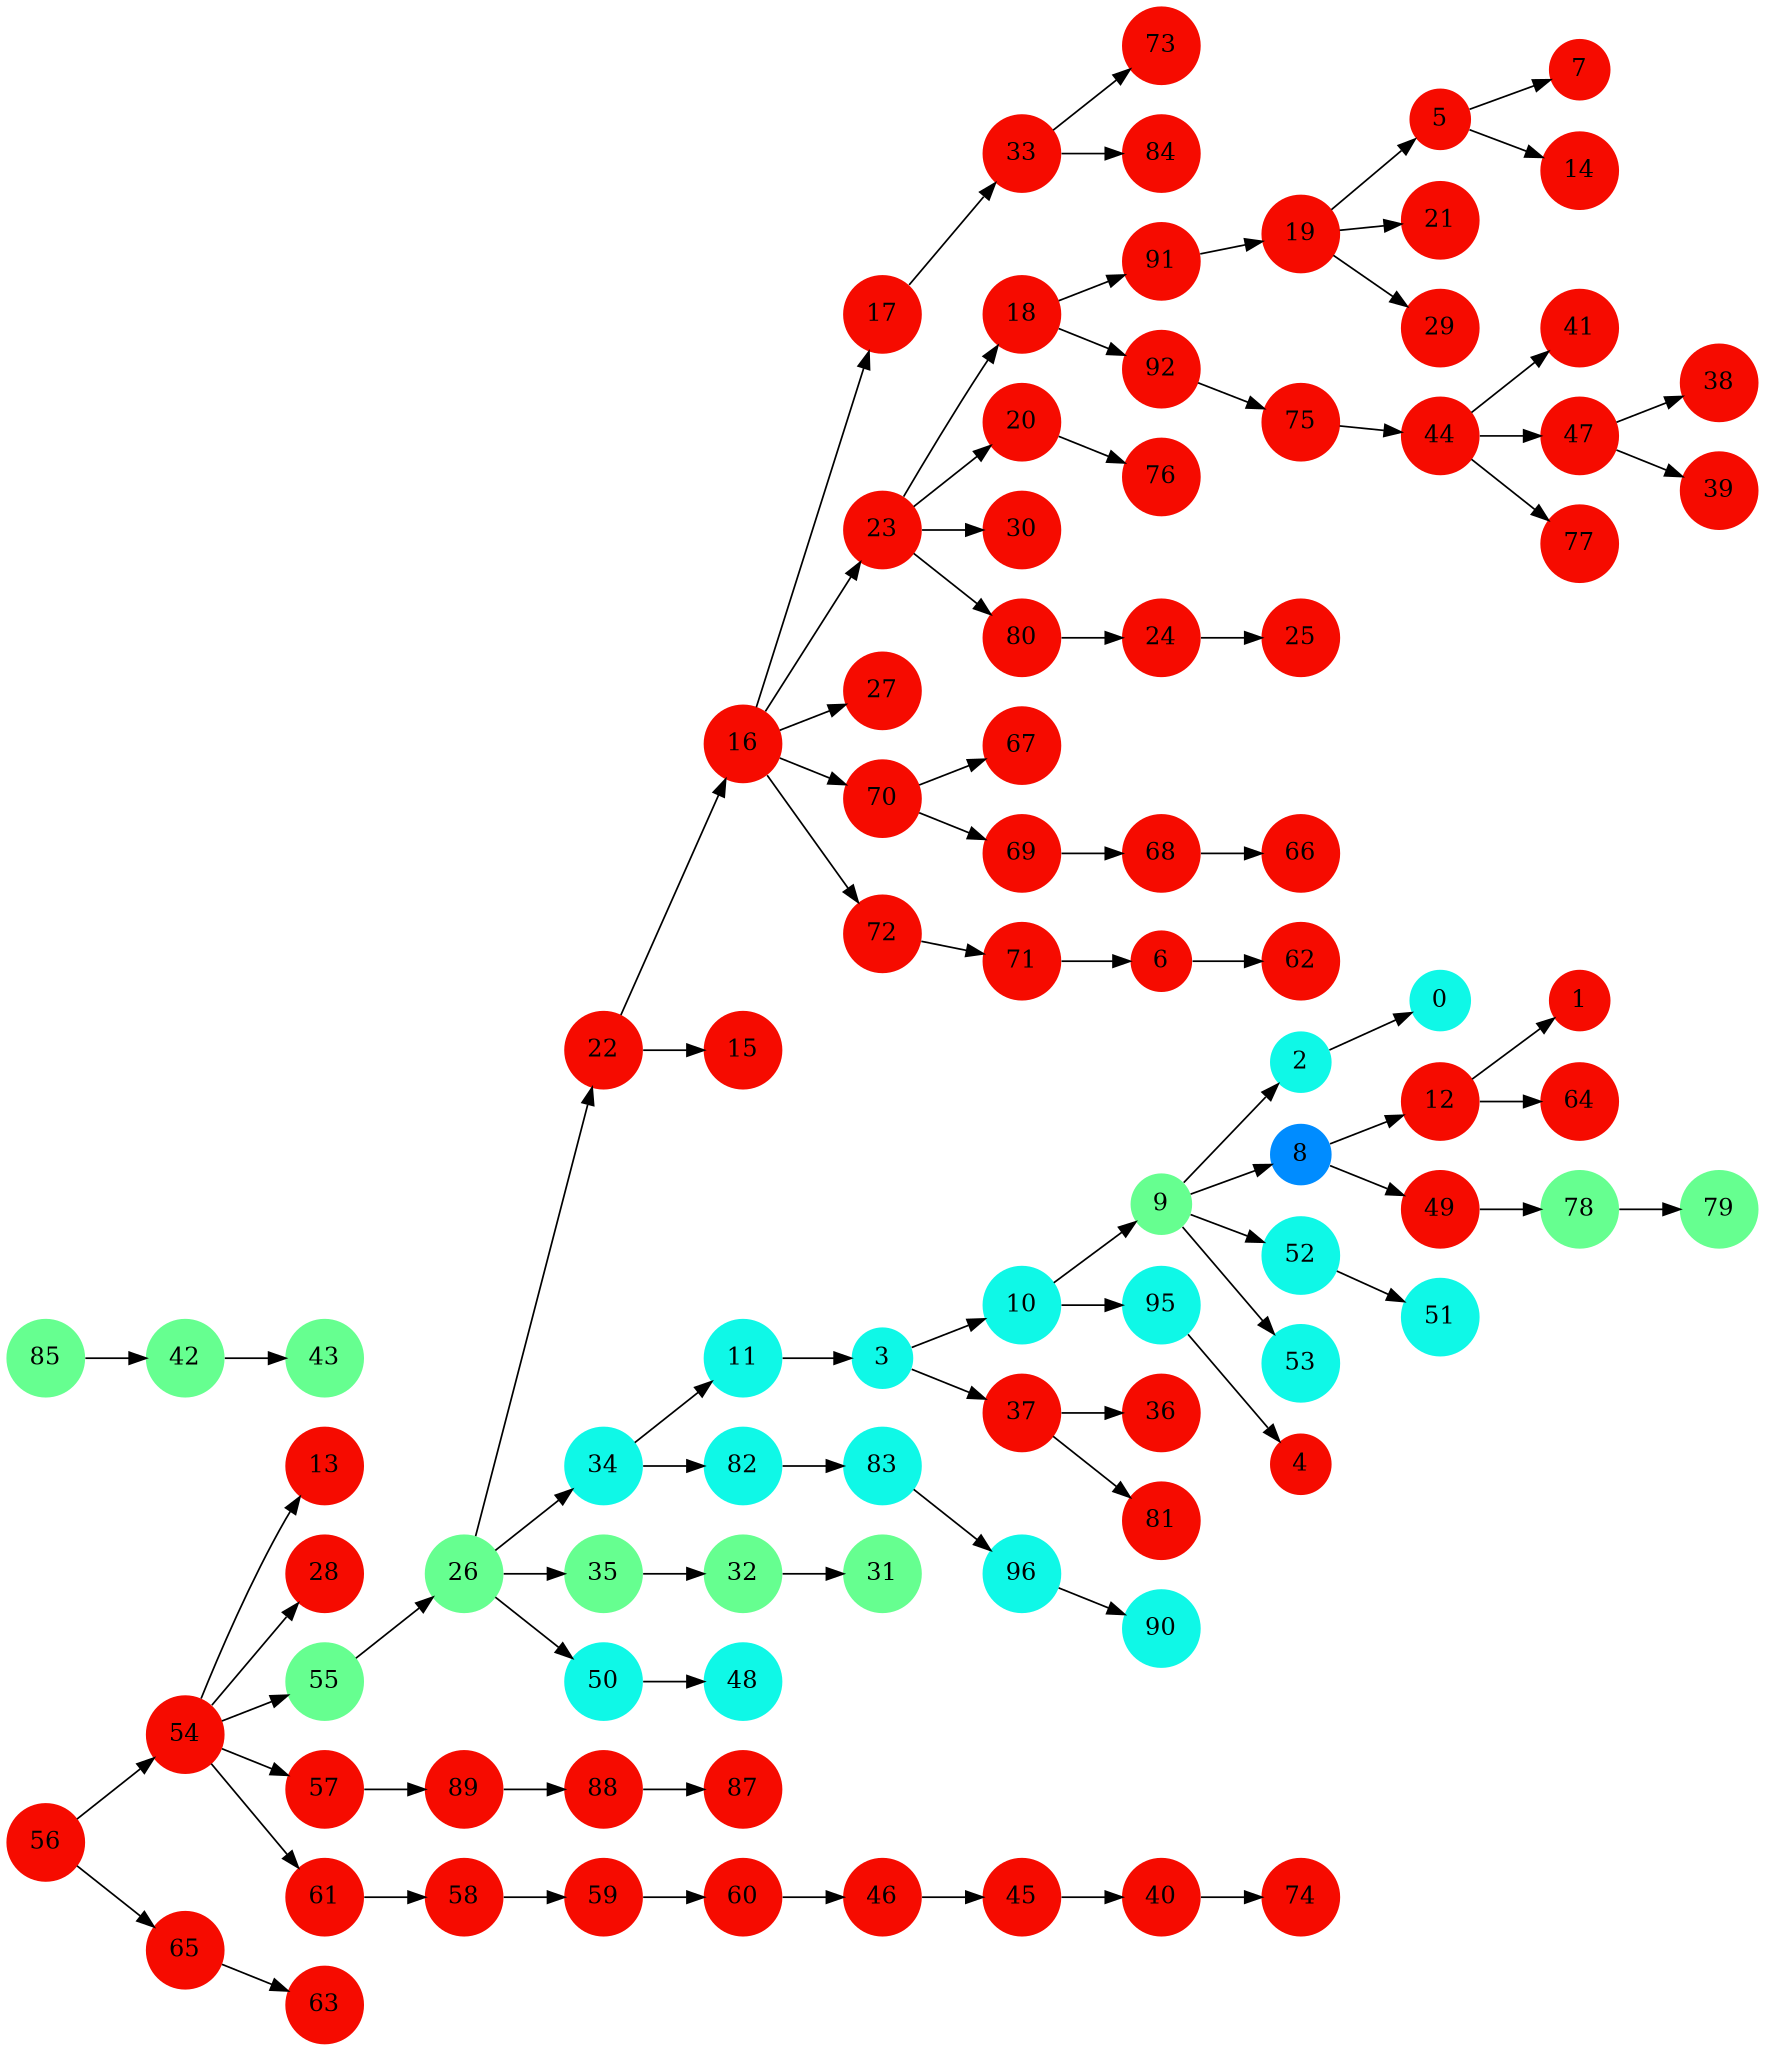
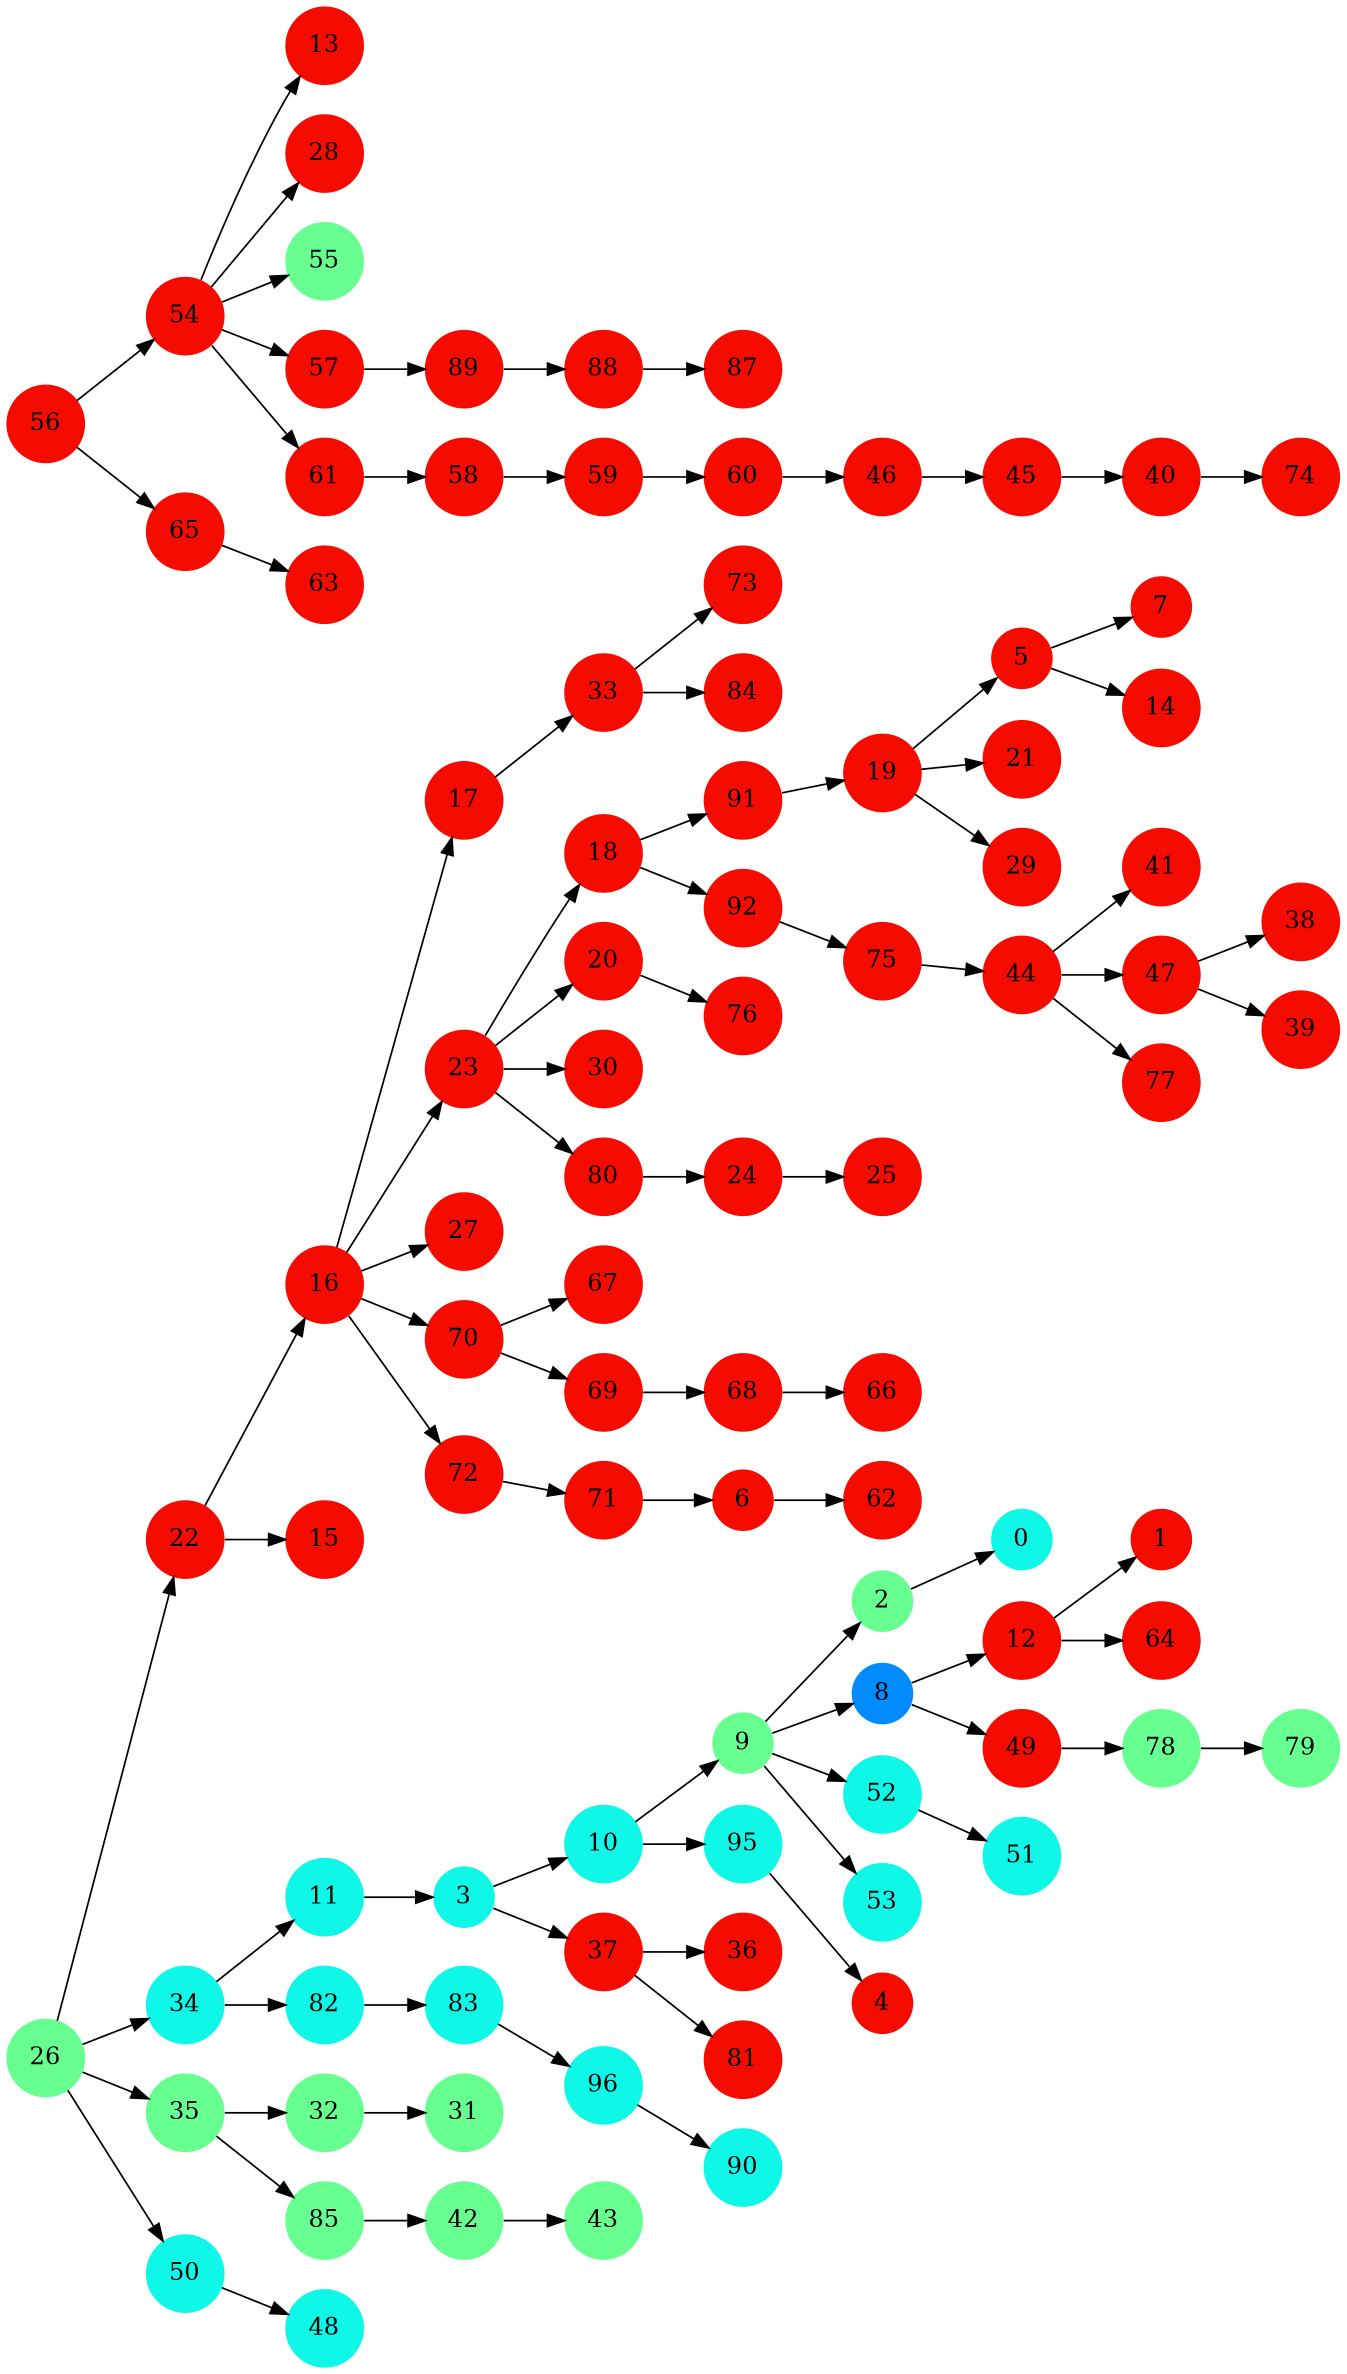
(1301, 1062) -> (882, 1601)
(388, 1633) -> none
none -> (248, 2161)
